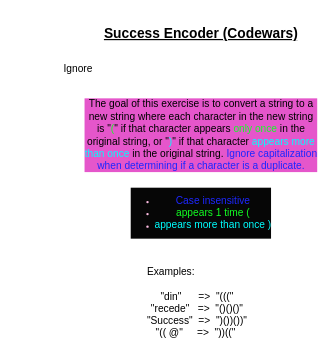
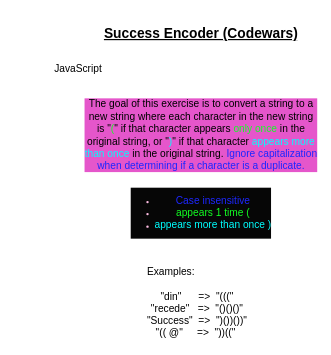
(78, 69) -> (78, 69)
